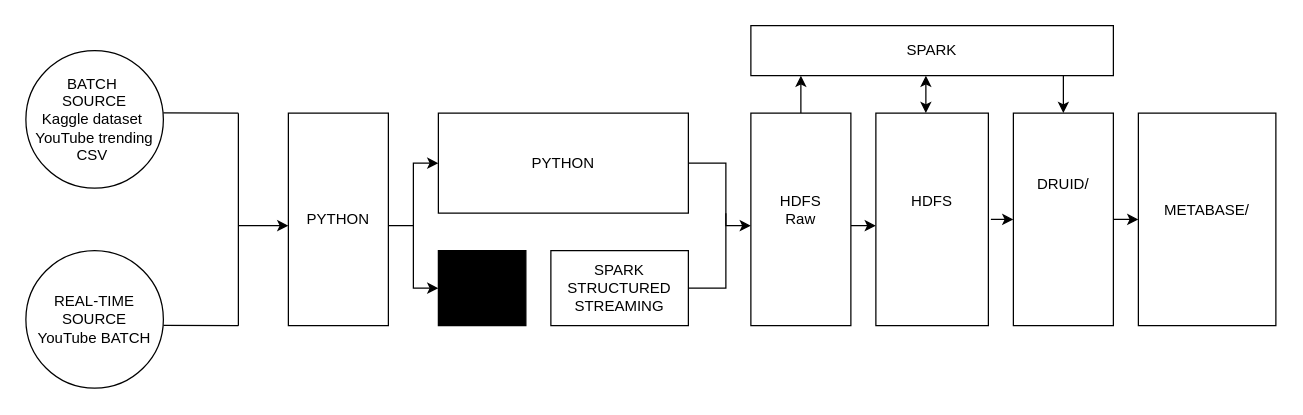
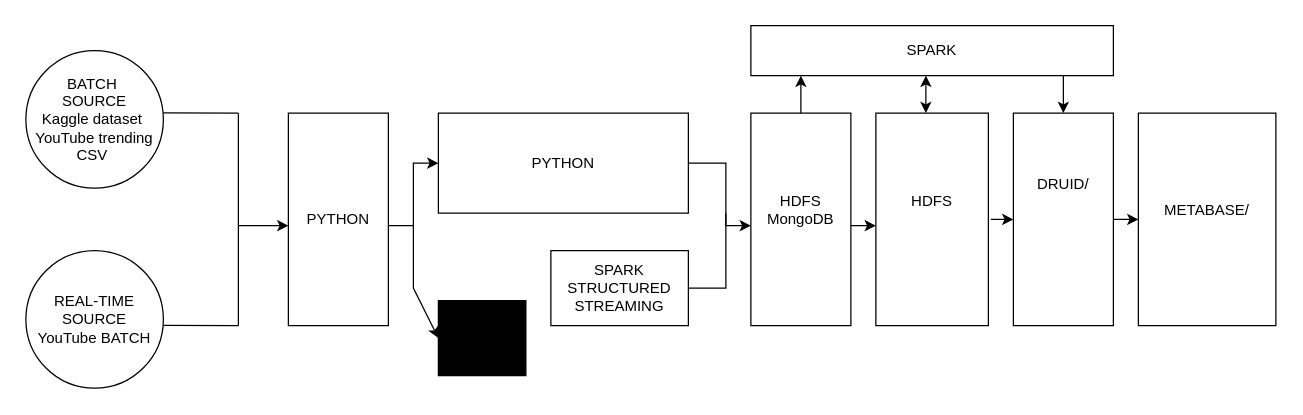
(801, 219) -> (801, 219)
(482, 288) -> (482, 338)
